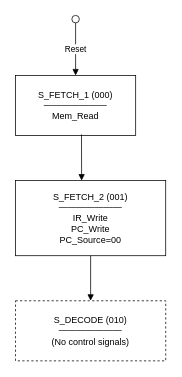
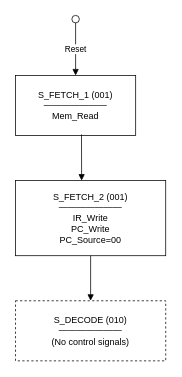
(75, 105) -> (75, 105)
